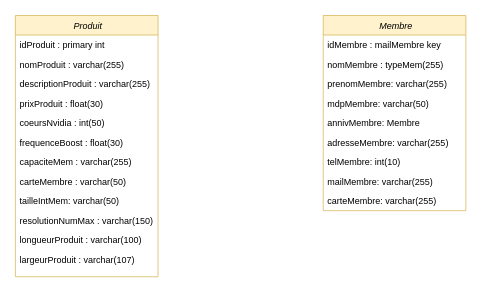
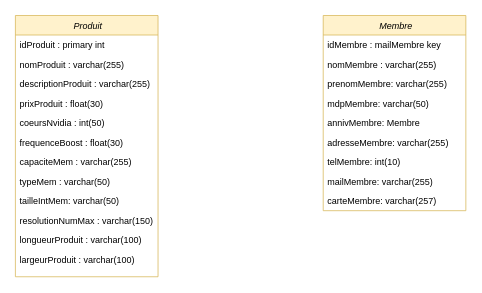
(384, 65) -> (384, 65)
(79, 182) -> (69, 182)
(388, 201) -> (388, 201)
(87, 260) -> (87, 260)
